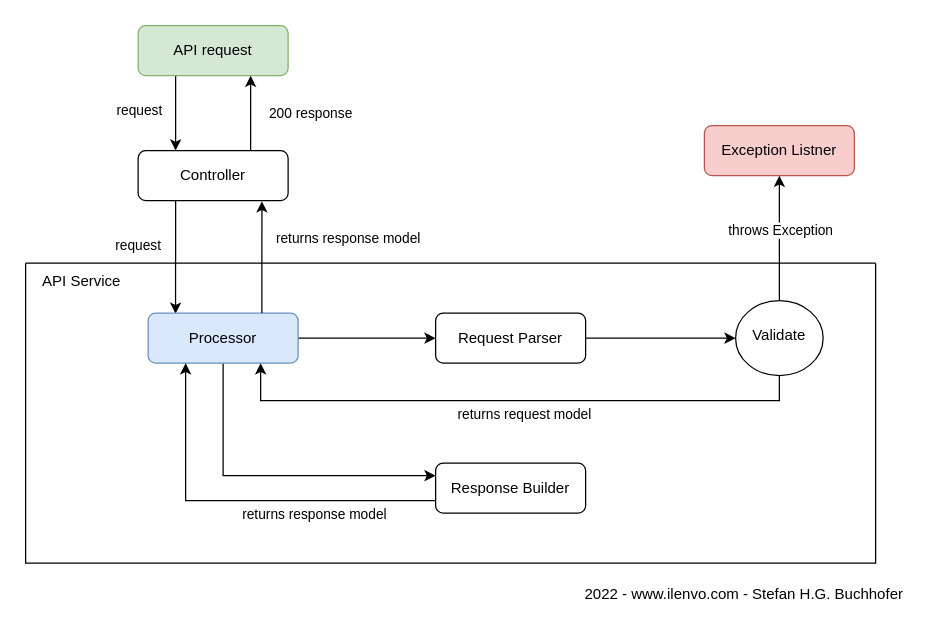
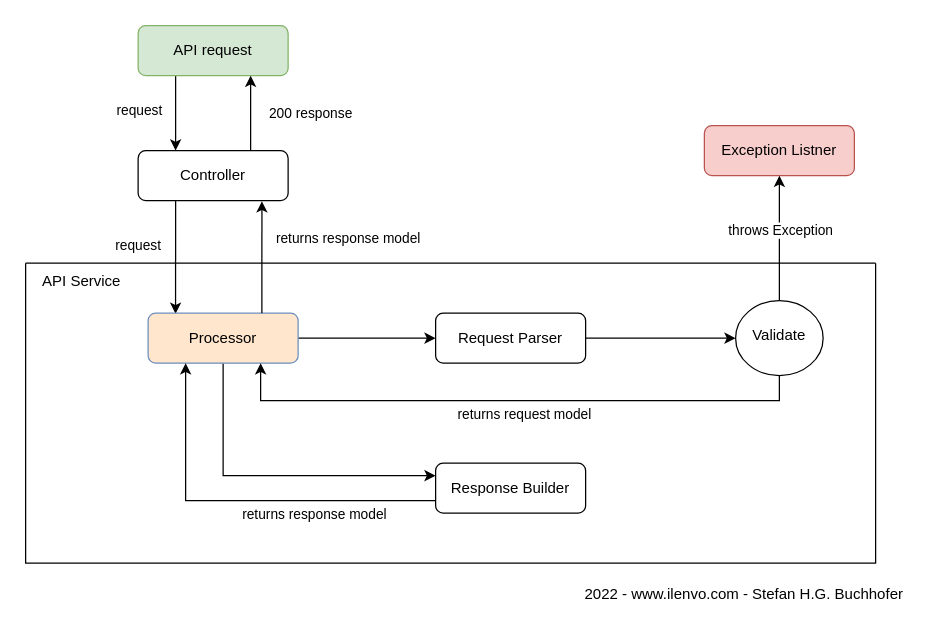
(223, 338) -> (223, 338)
